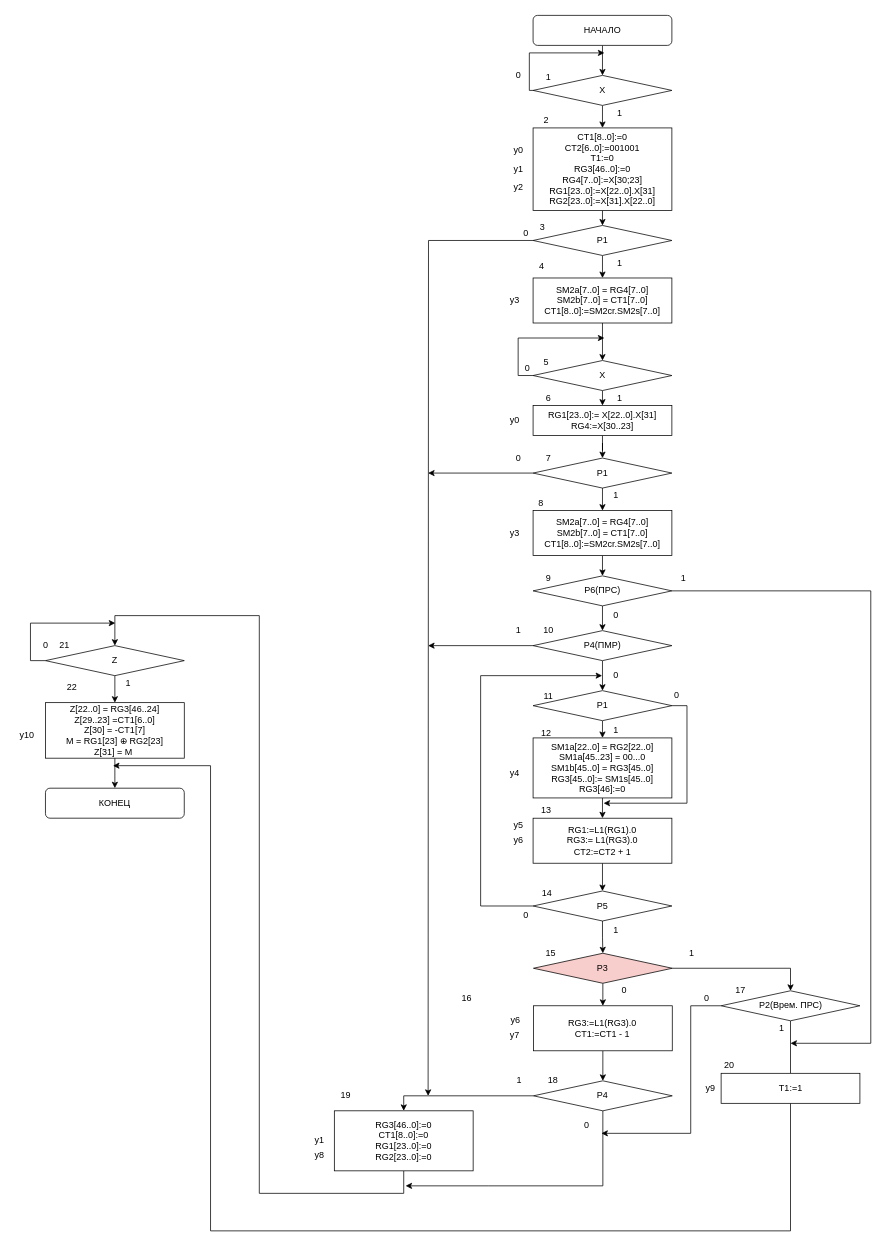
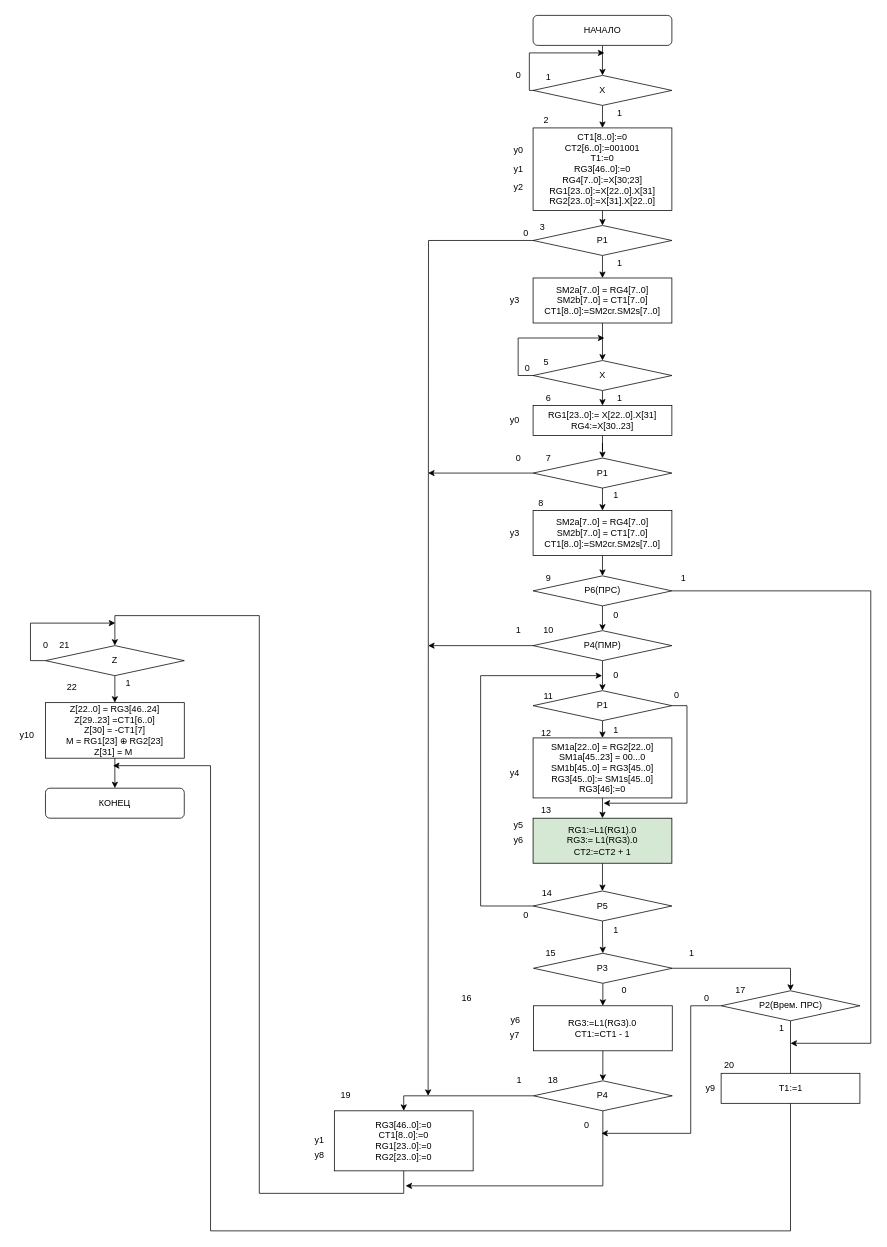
(541, 267) -> none
(602, 840) -> (602, 840)
(603, 968) -> (603, 968)
